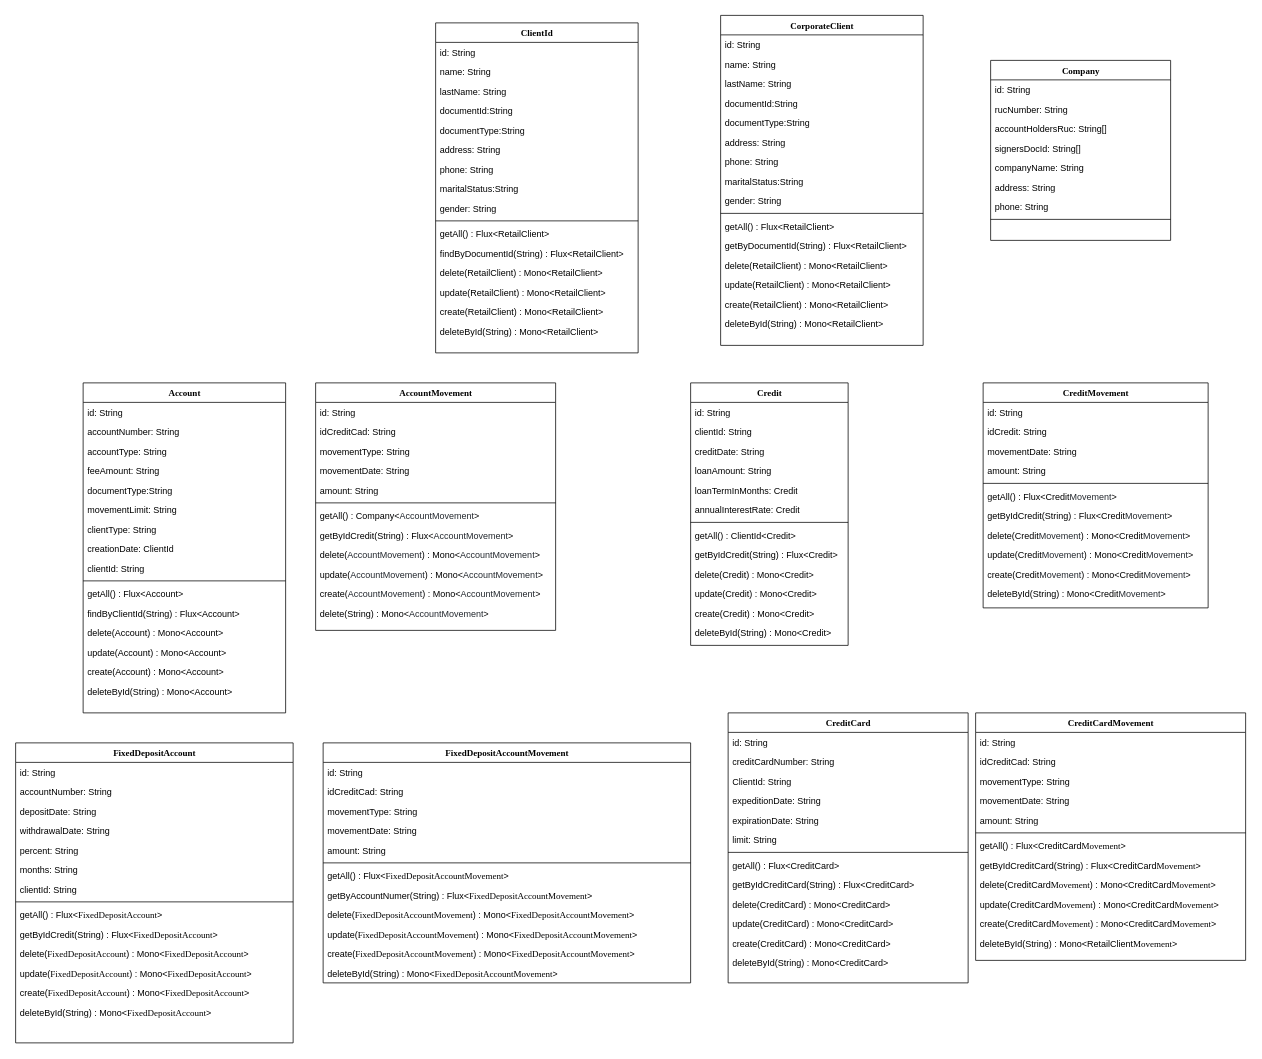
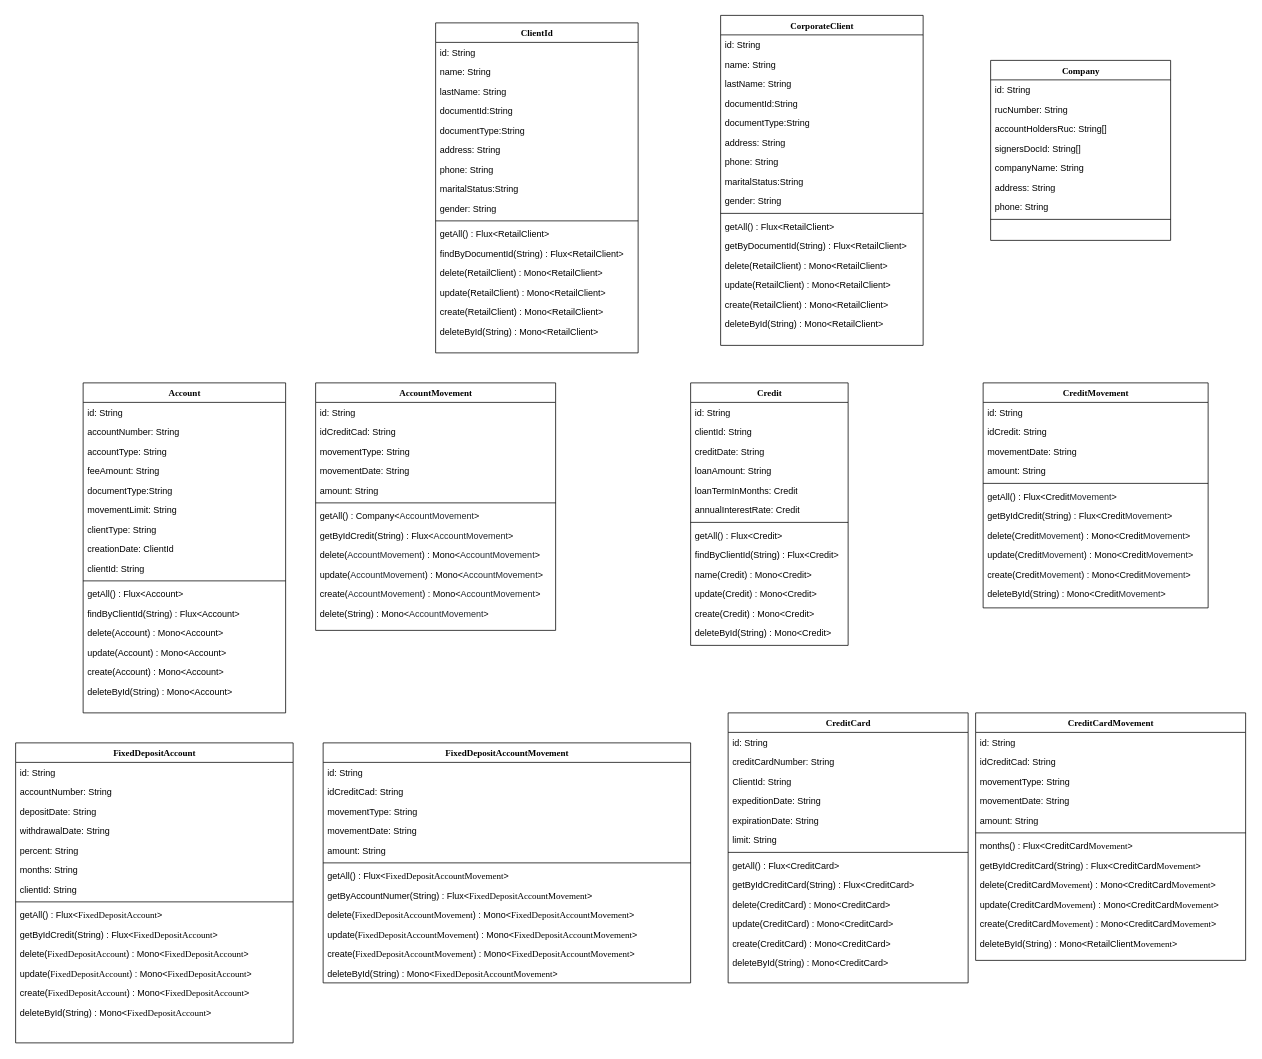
(754, 536) -> (745, 536)
(770, 561) -> (770, 561)
(761, 575) -> (757, 575)
(1060, 847) -> (1062, 847)
